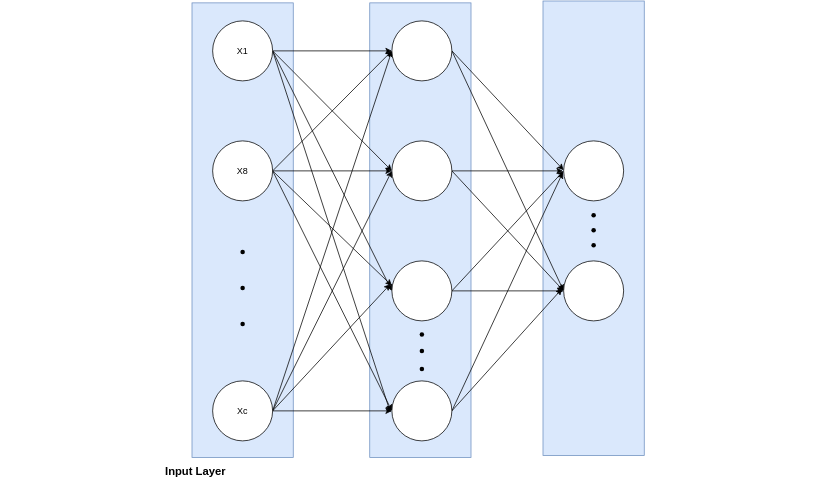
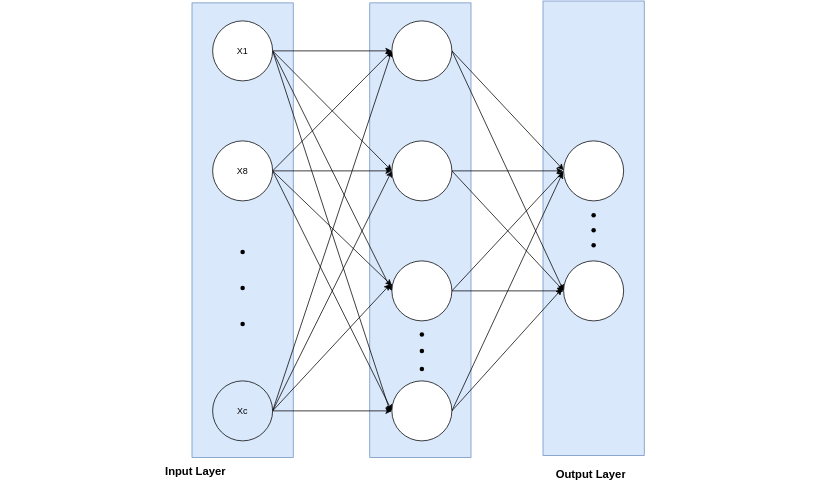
(243, 411) -> (243, 411)
none -> (594, 474)
